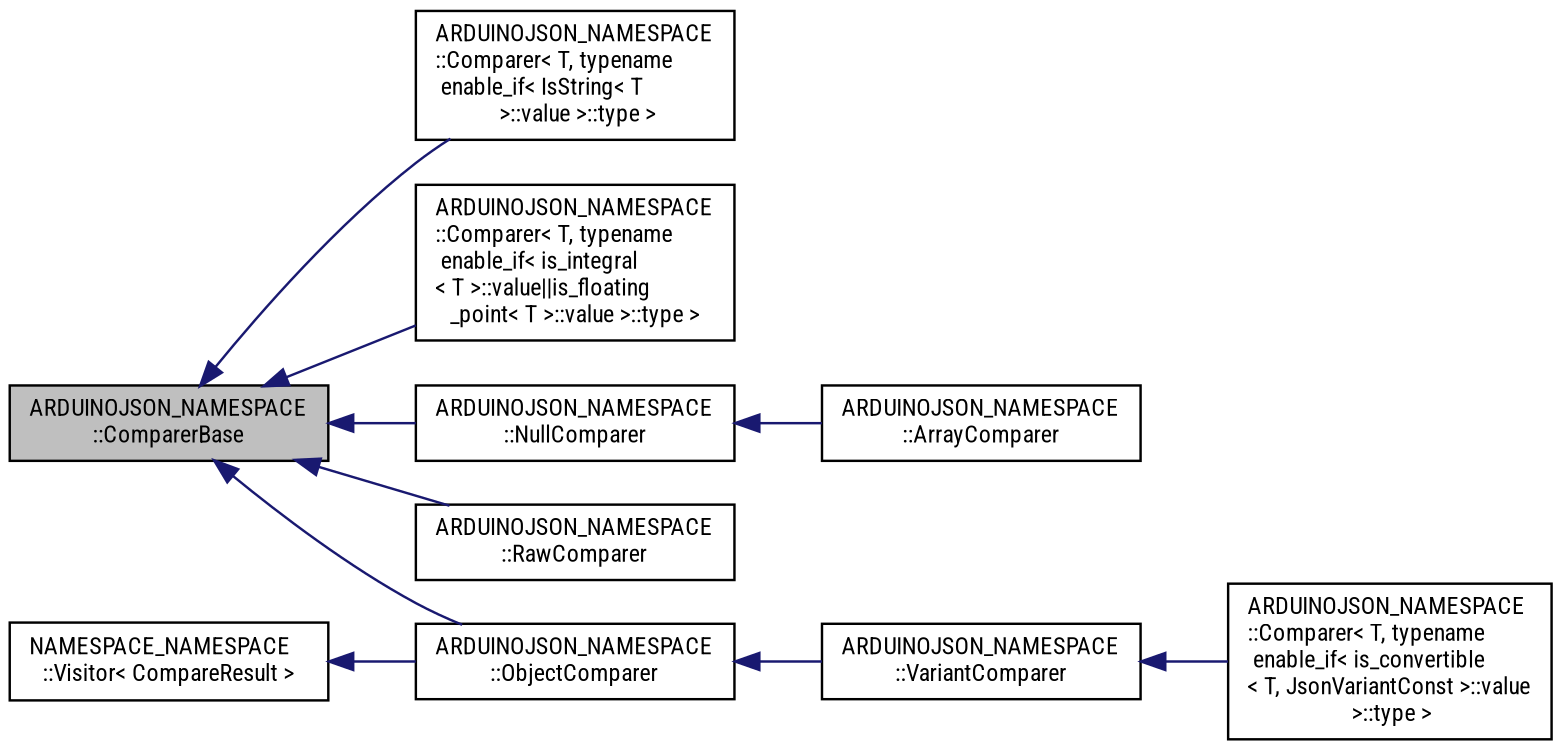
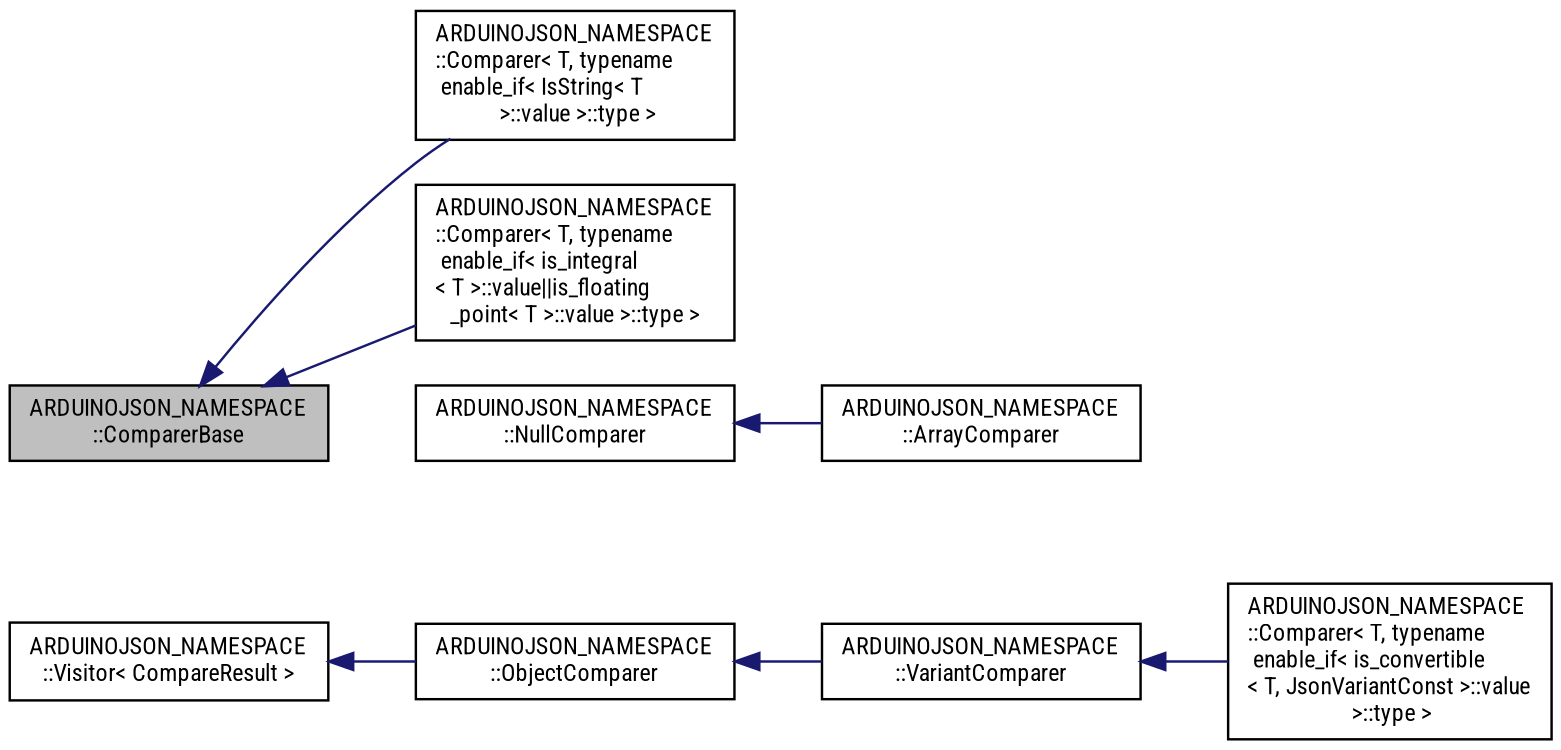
(384, 423) -> none
(575, 542) -> none
(343, 558) -> none
(169, 661) -> (169, 661)
